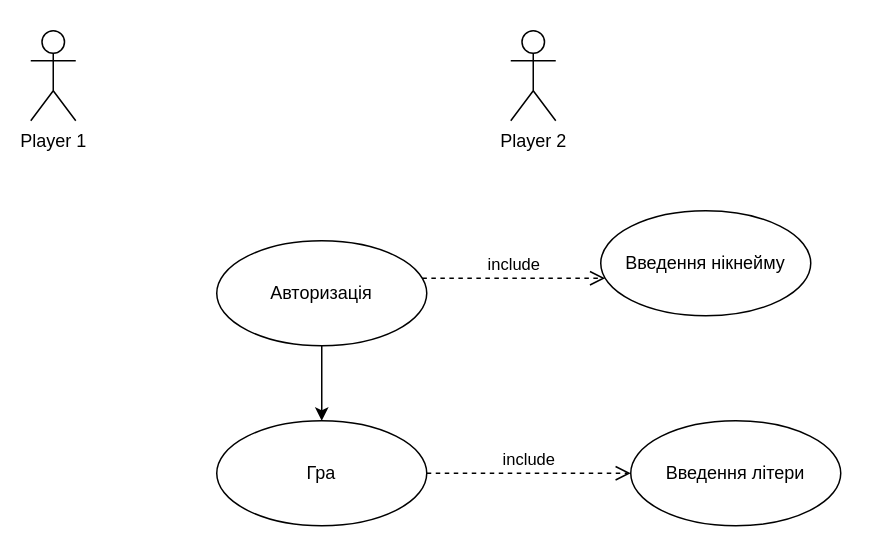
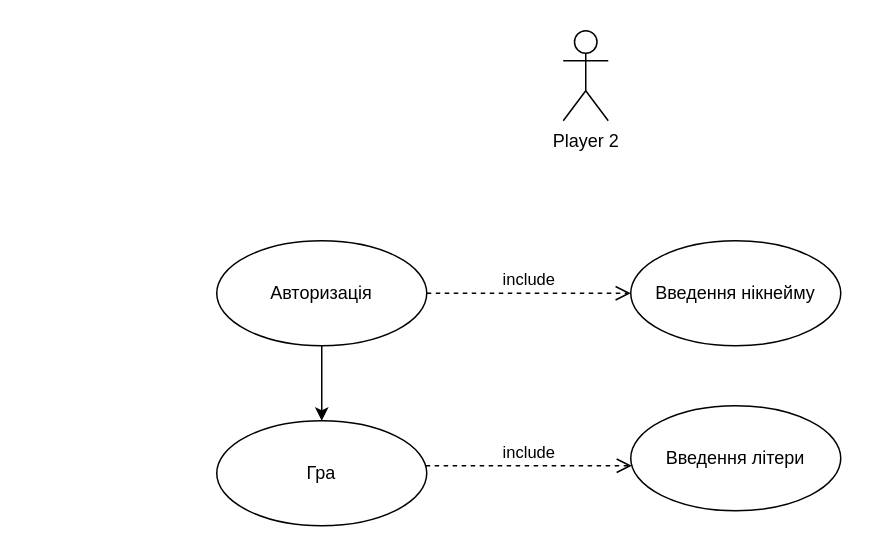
(53, 76) -> none
(533, 76) -> (586, 76)
(706, 263) -> (736, 293)
(736, 473) -> (736, 458)
